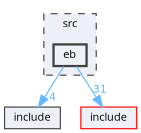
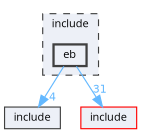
(70, 24) -> (71, 24)
